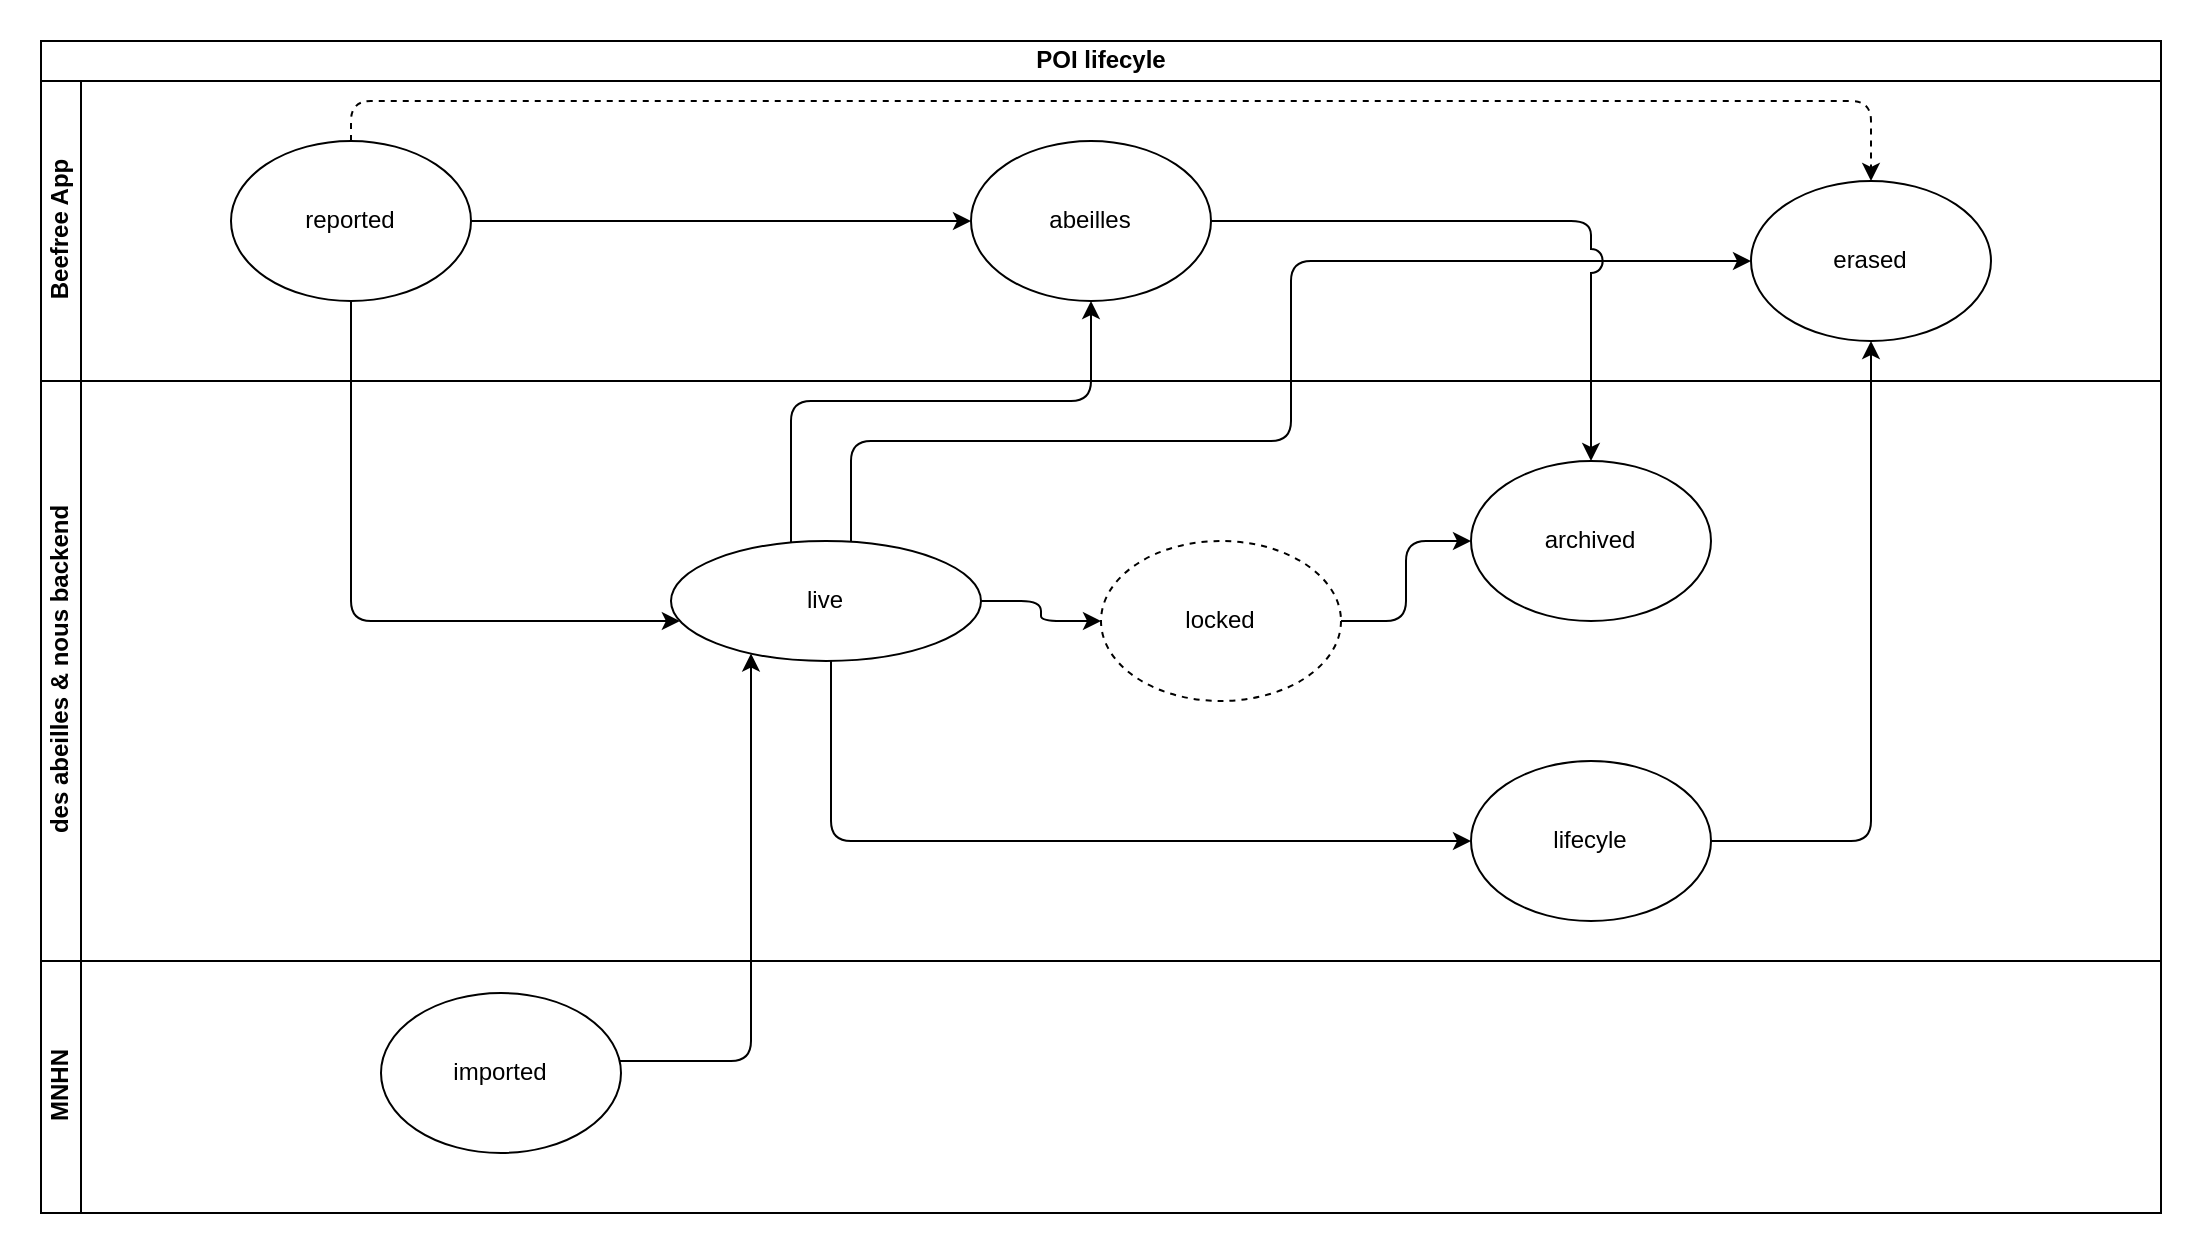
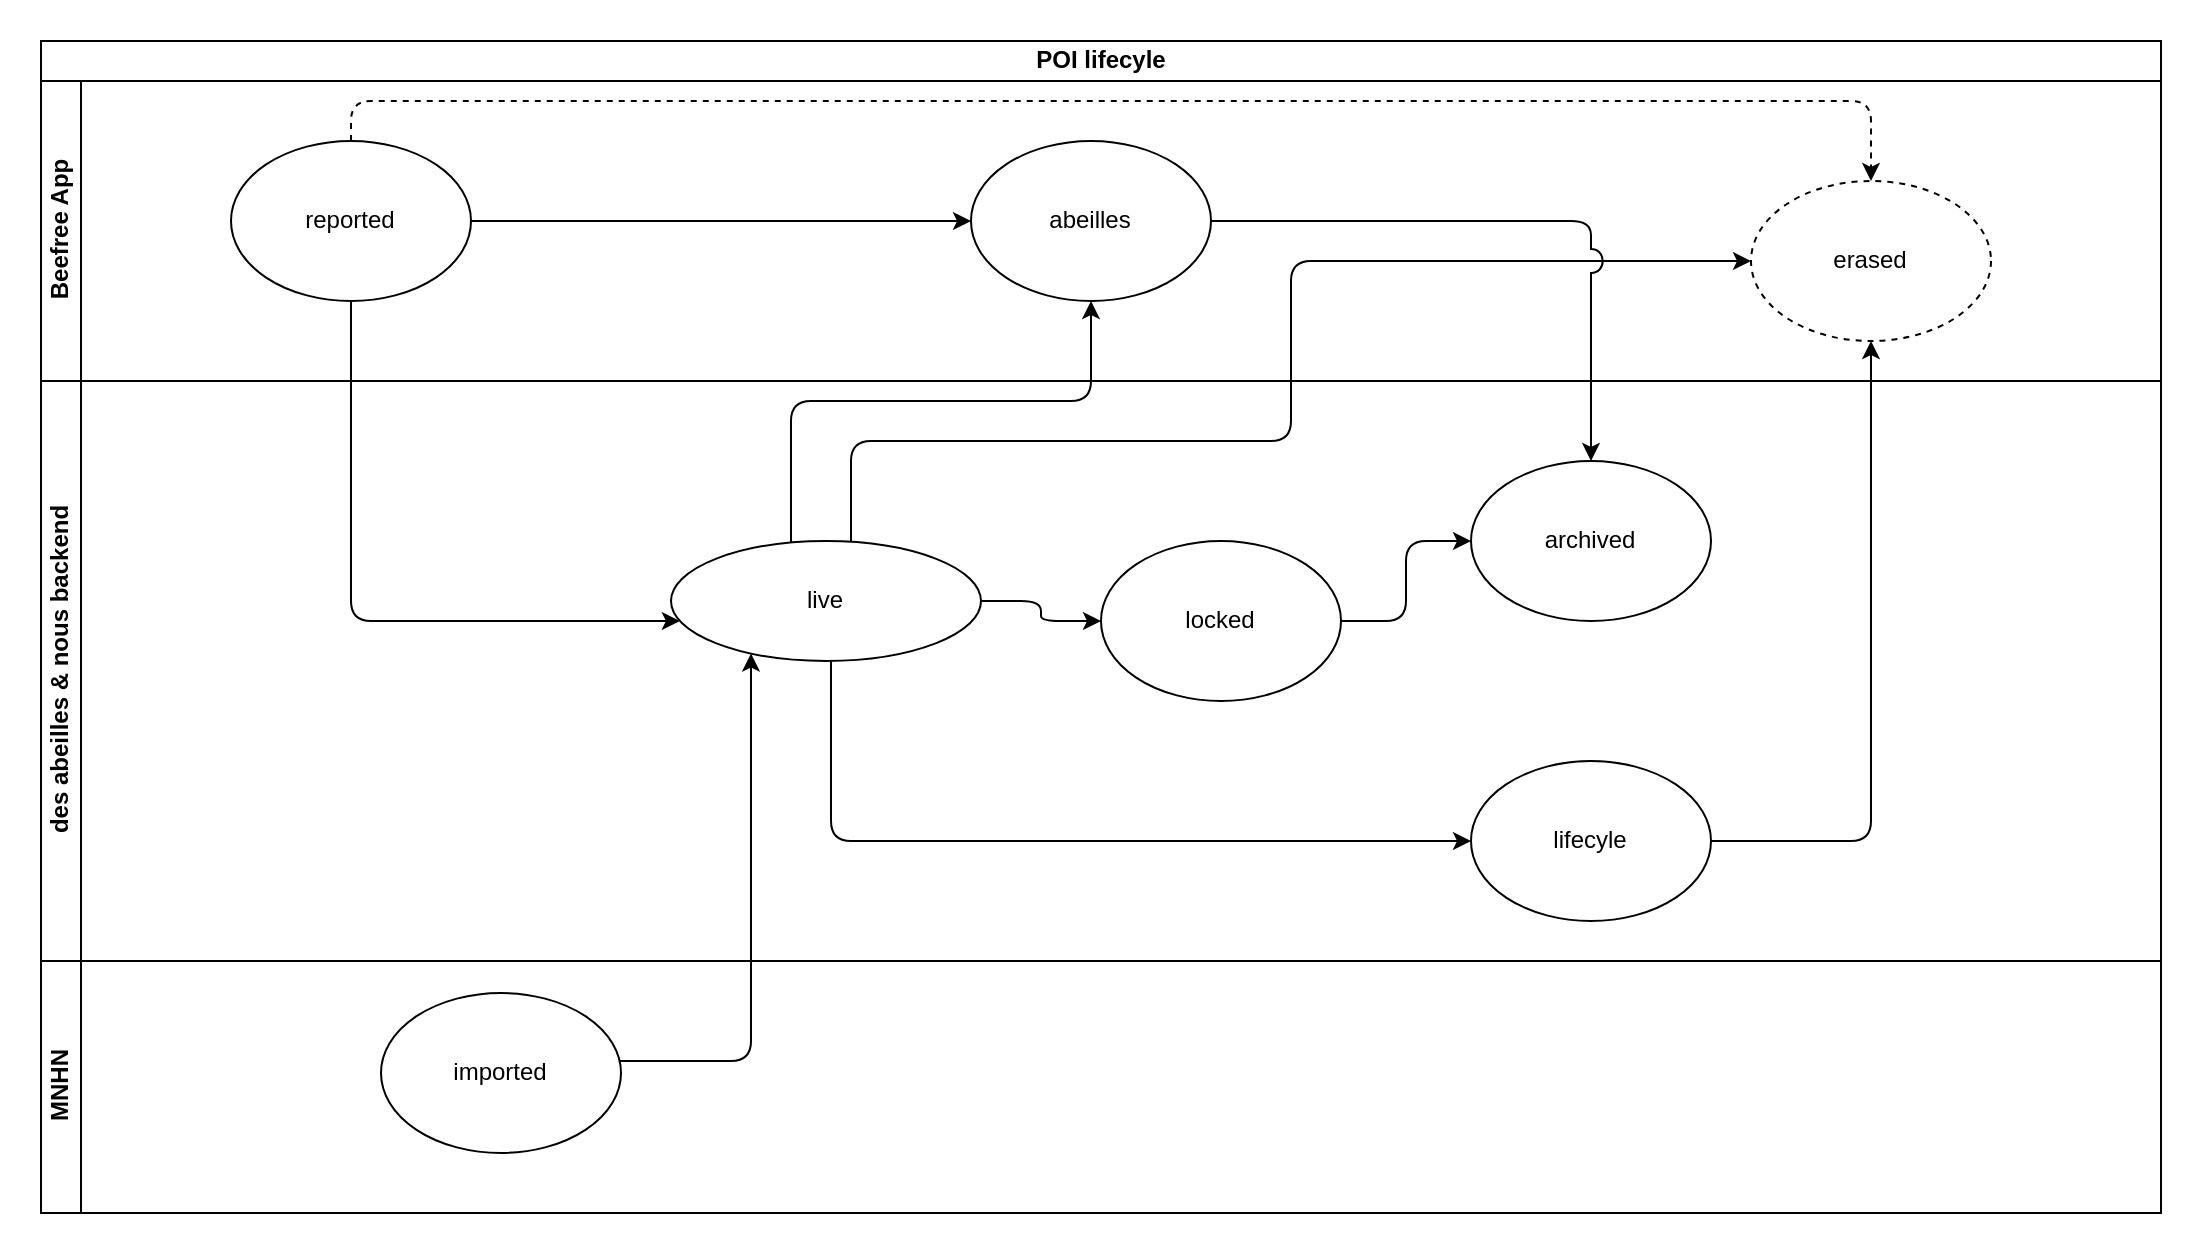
(1871, 261) -> (1871, 261)
(1221, 621) -> (1221, 621)
